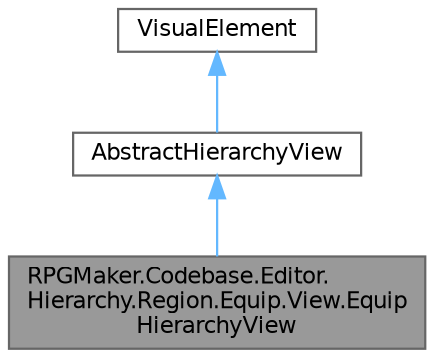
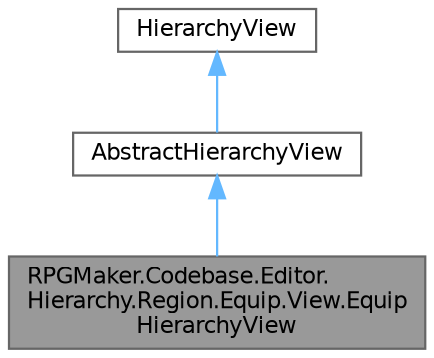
(217, 30) -> (217, 30)
